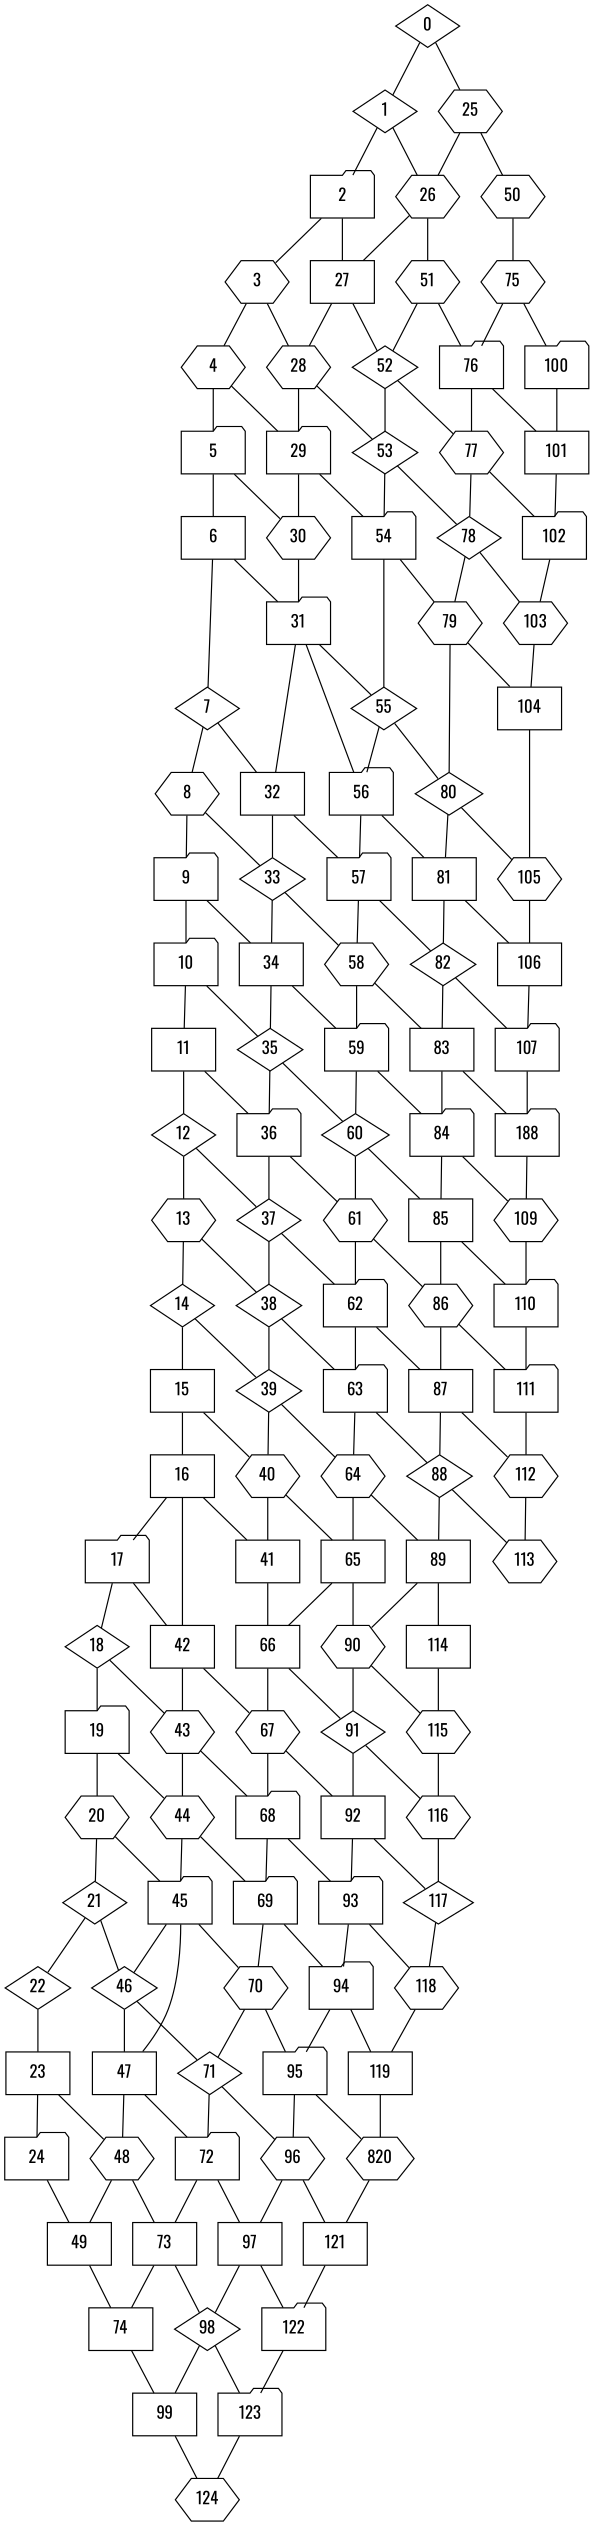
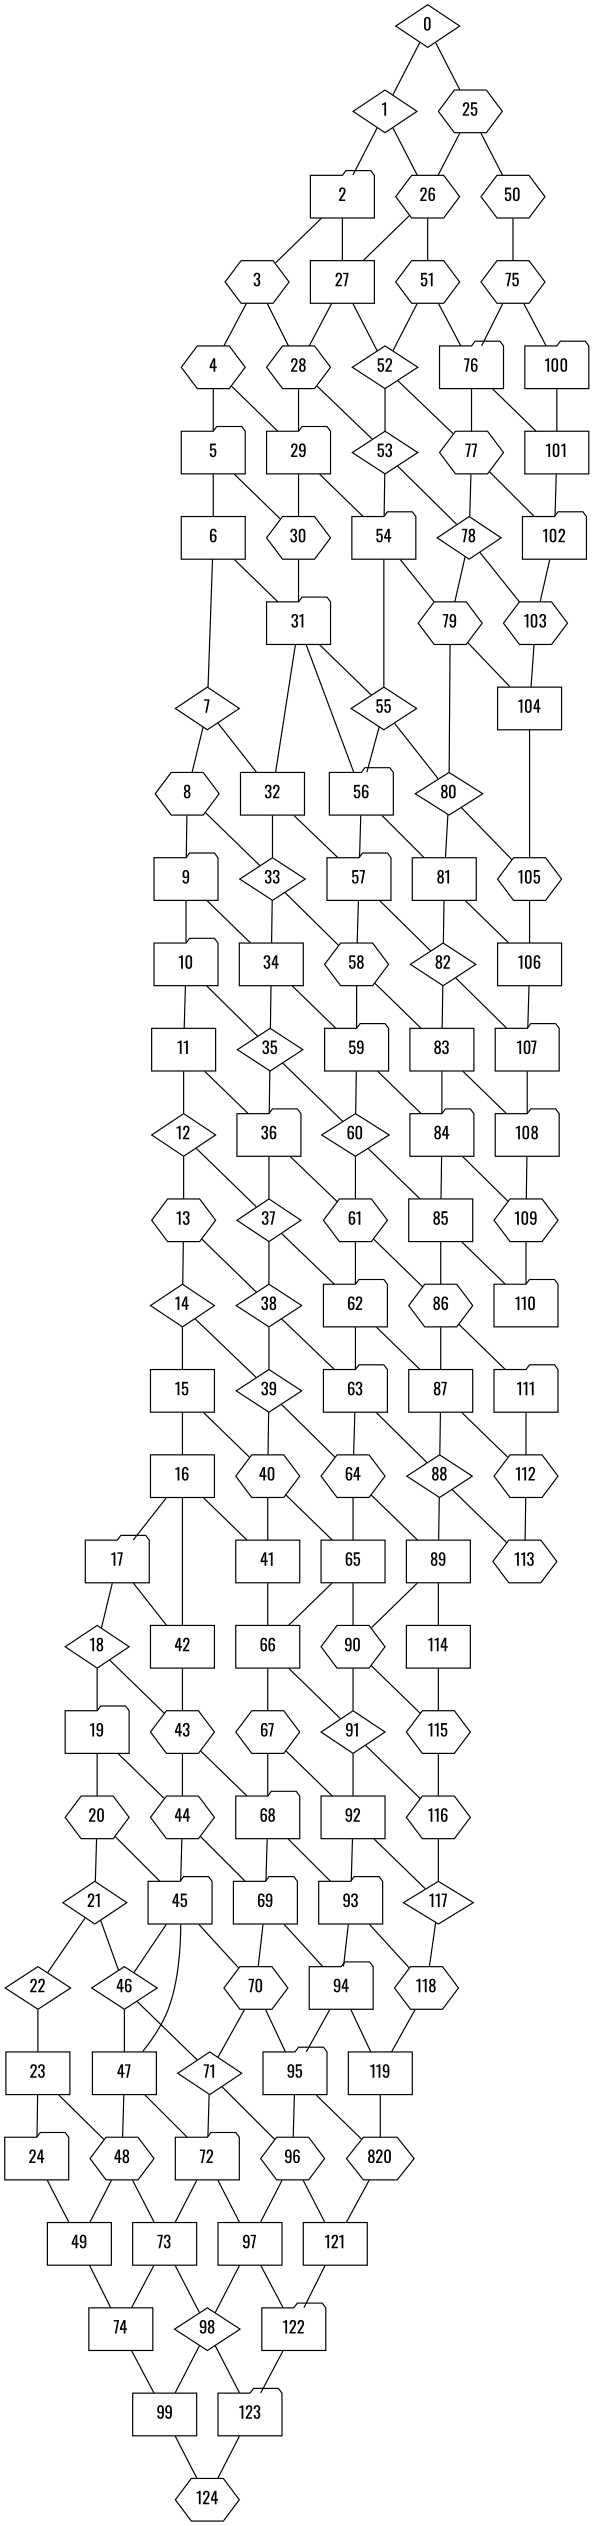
(527, 1135) -> (527, 1135)
(526, 1348) -> none
(226, 1691) -> none
